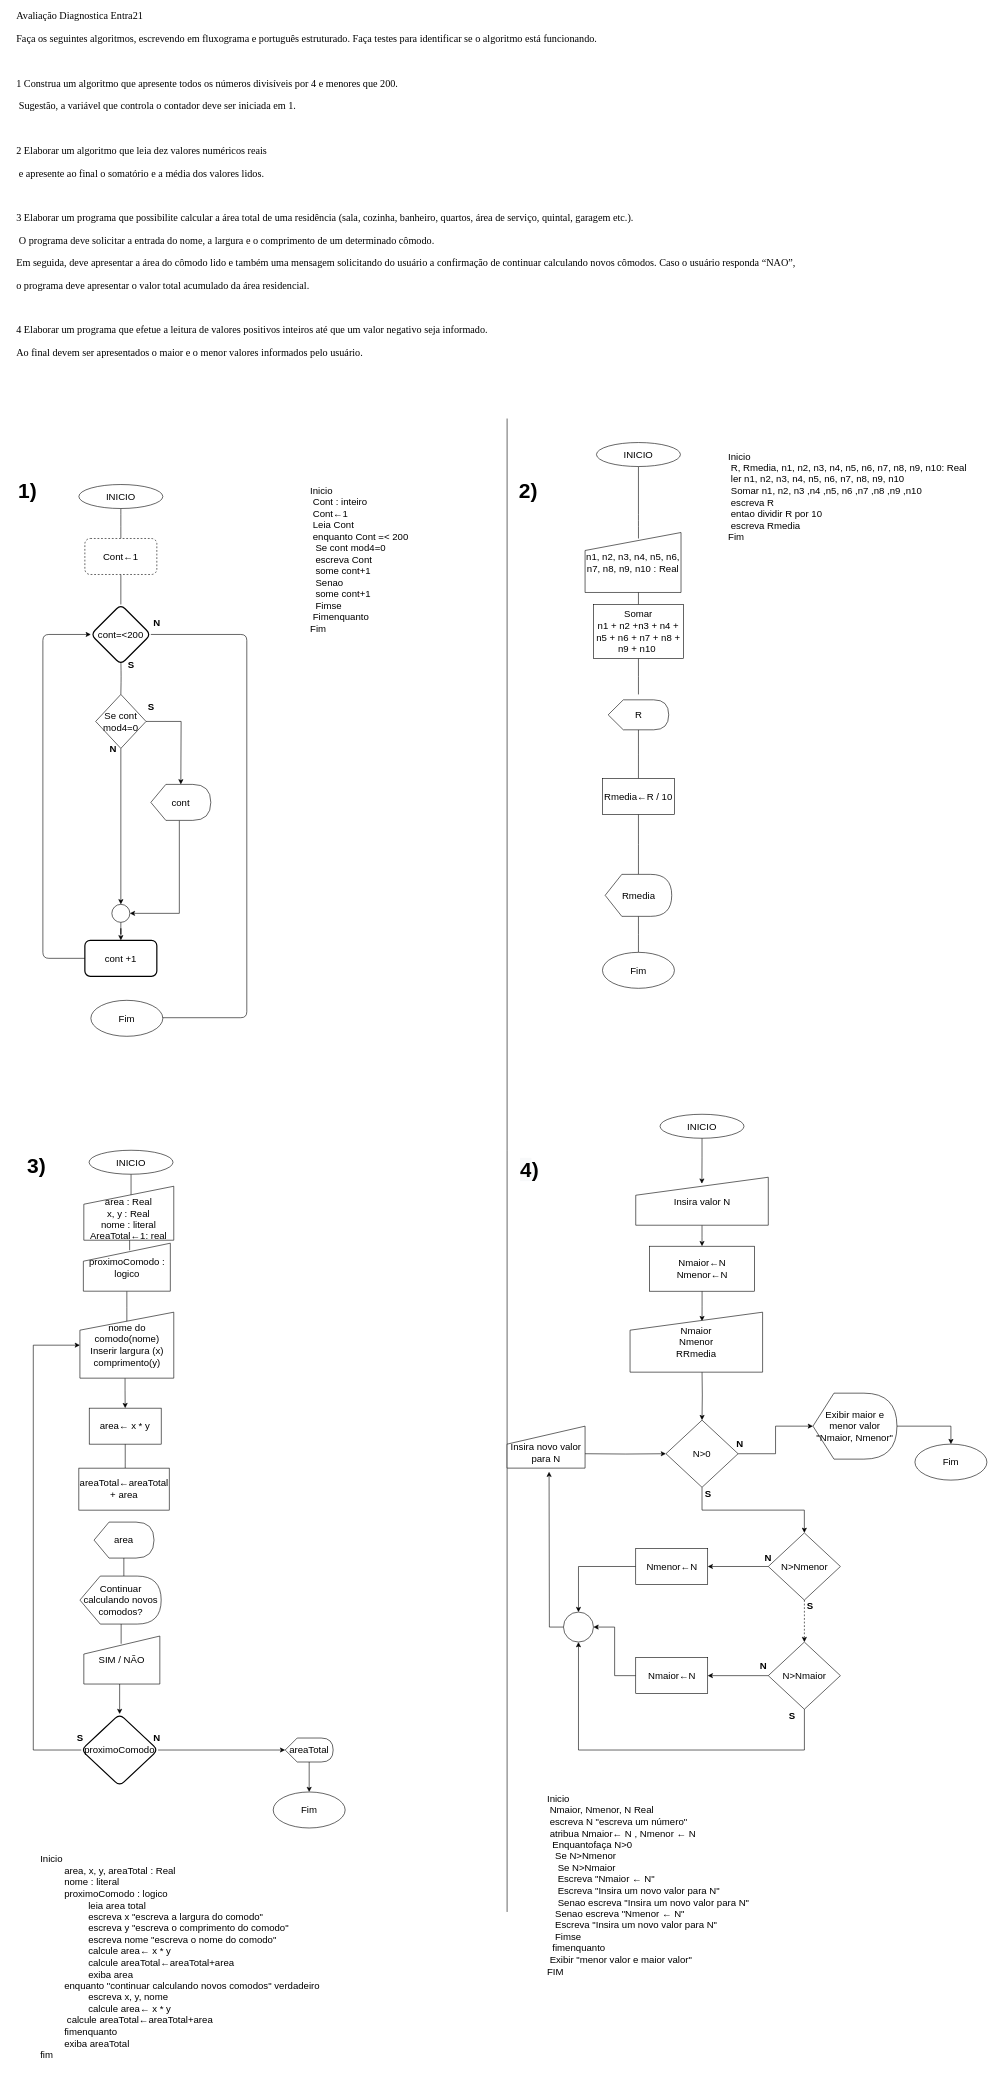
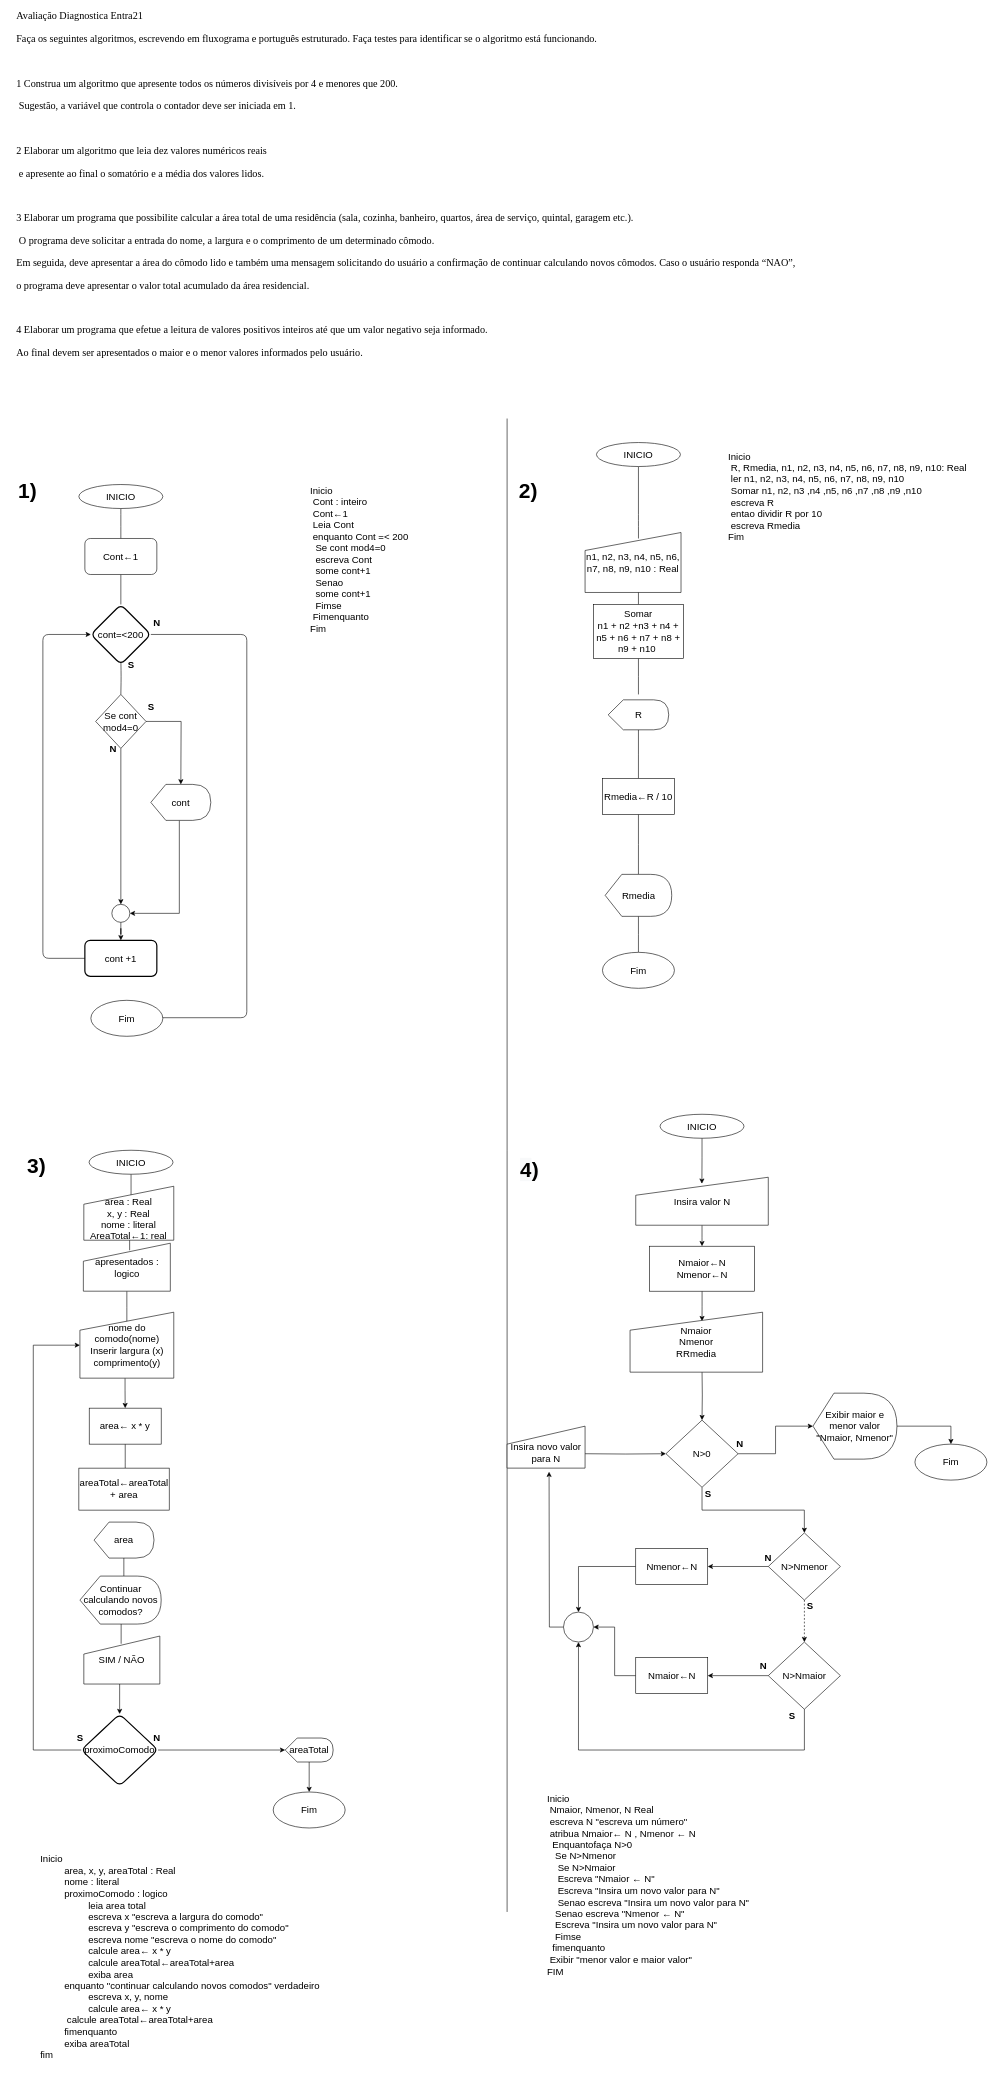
(121, 557) -> (121, 557)
(127, 1268) -> (127, 1268)
